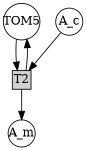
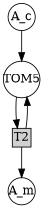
(48, 48) -> (22, 42)
